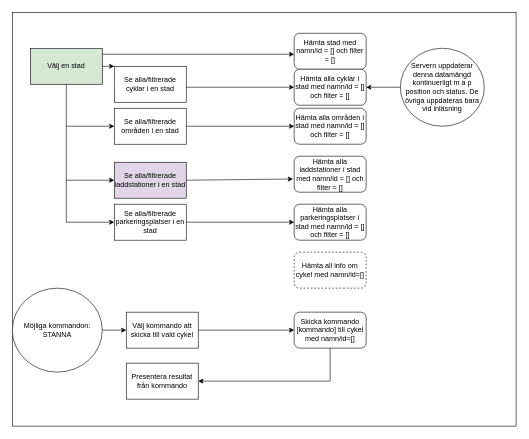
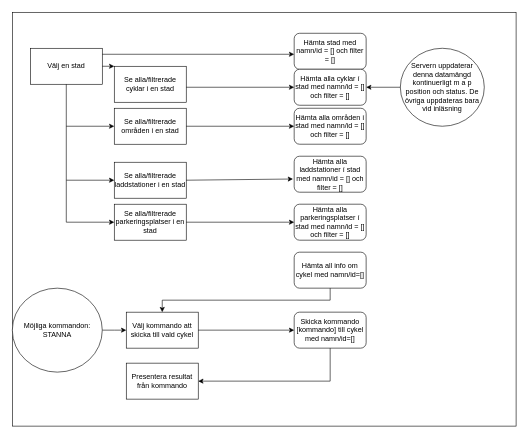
(66, 66) -> (66, 66)
(150, 180) -> (150, 180)
(330, 270) -> (330, 270)
none -> (162, 302)
